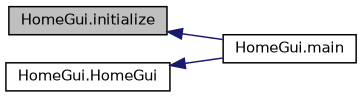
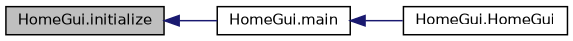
(204, 61) -> (384, 21)
